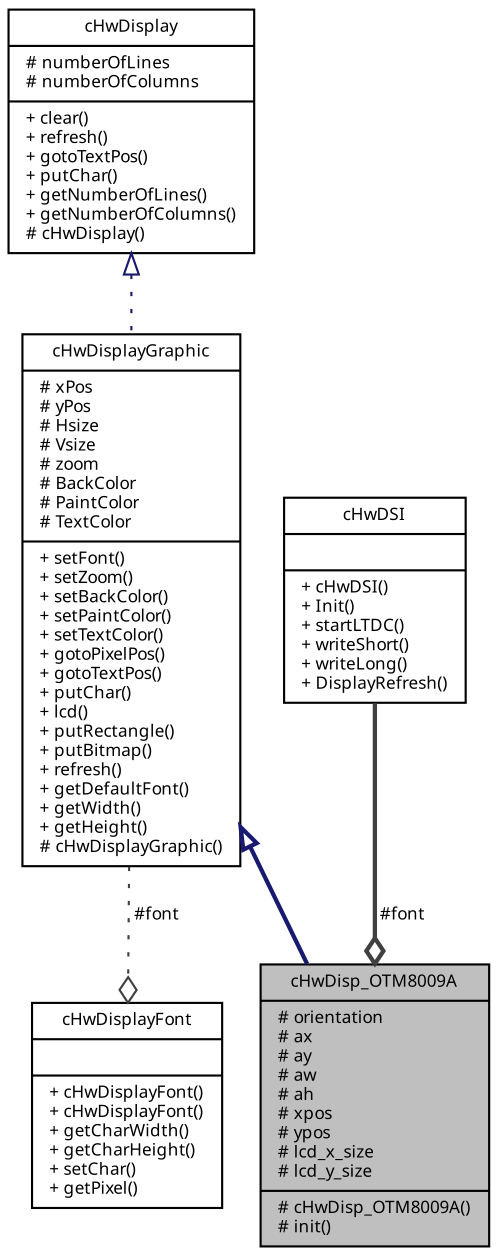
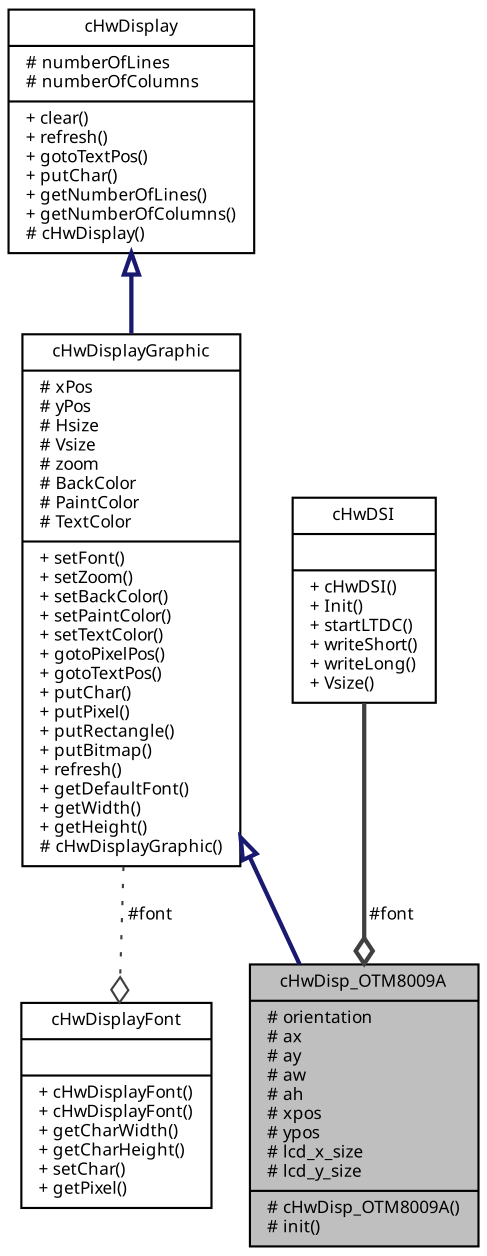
(131, 304) -> (131, 304)
(375, 684) -> (343, 684)
(64, 712) -> (85, 712)
